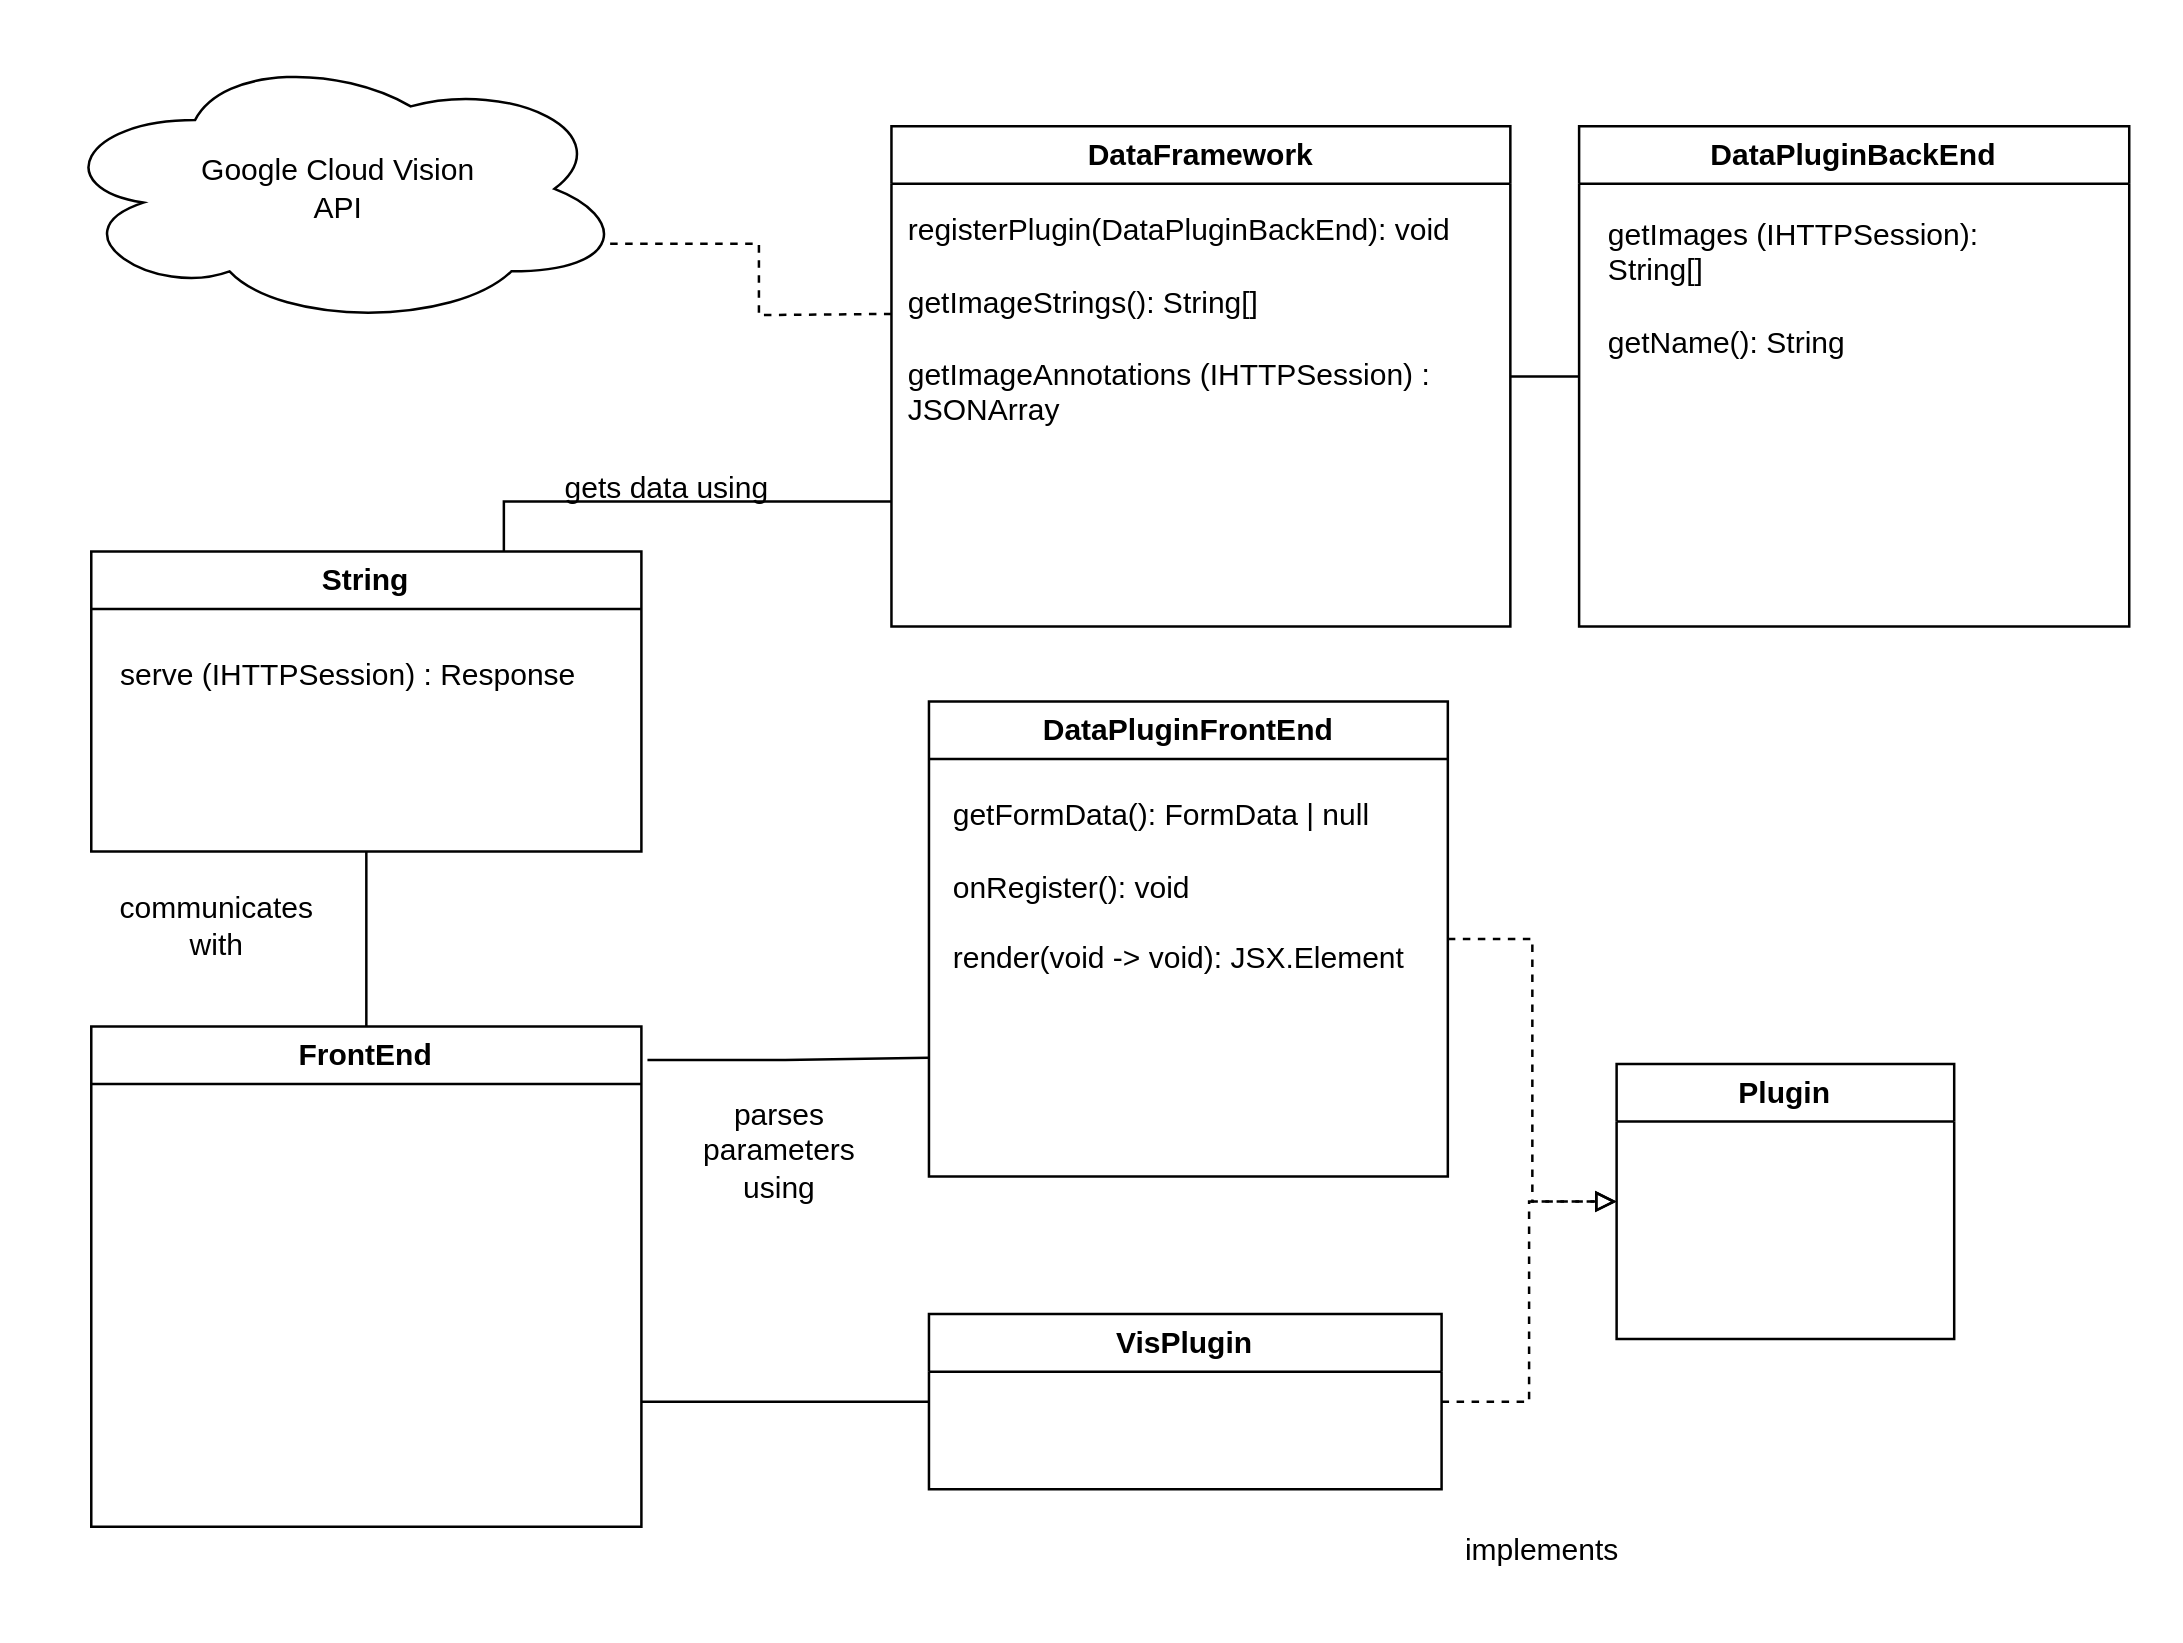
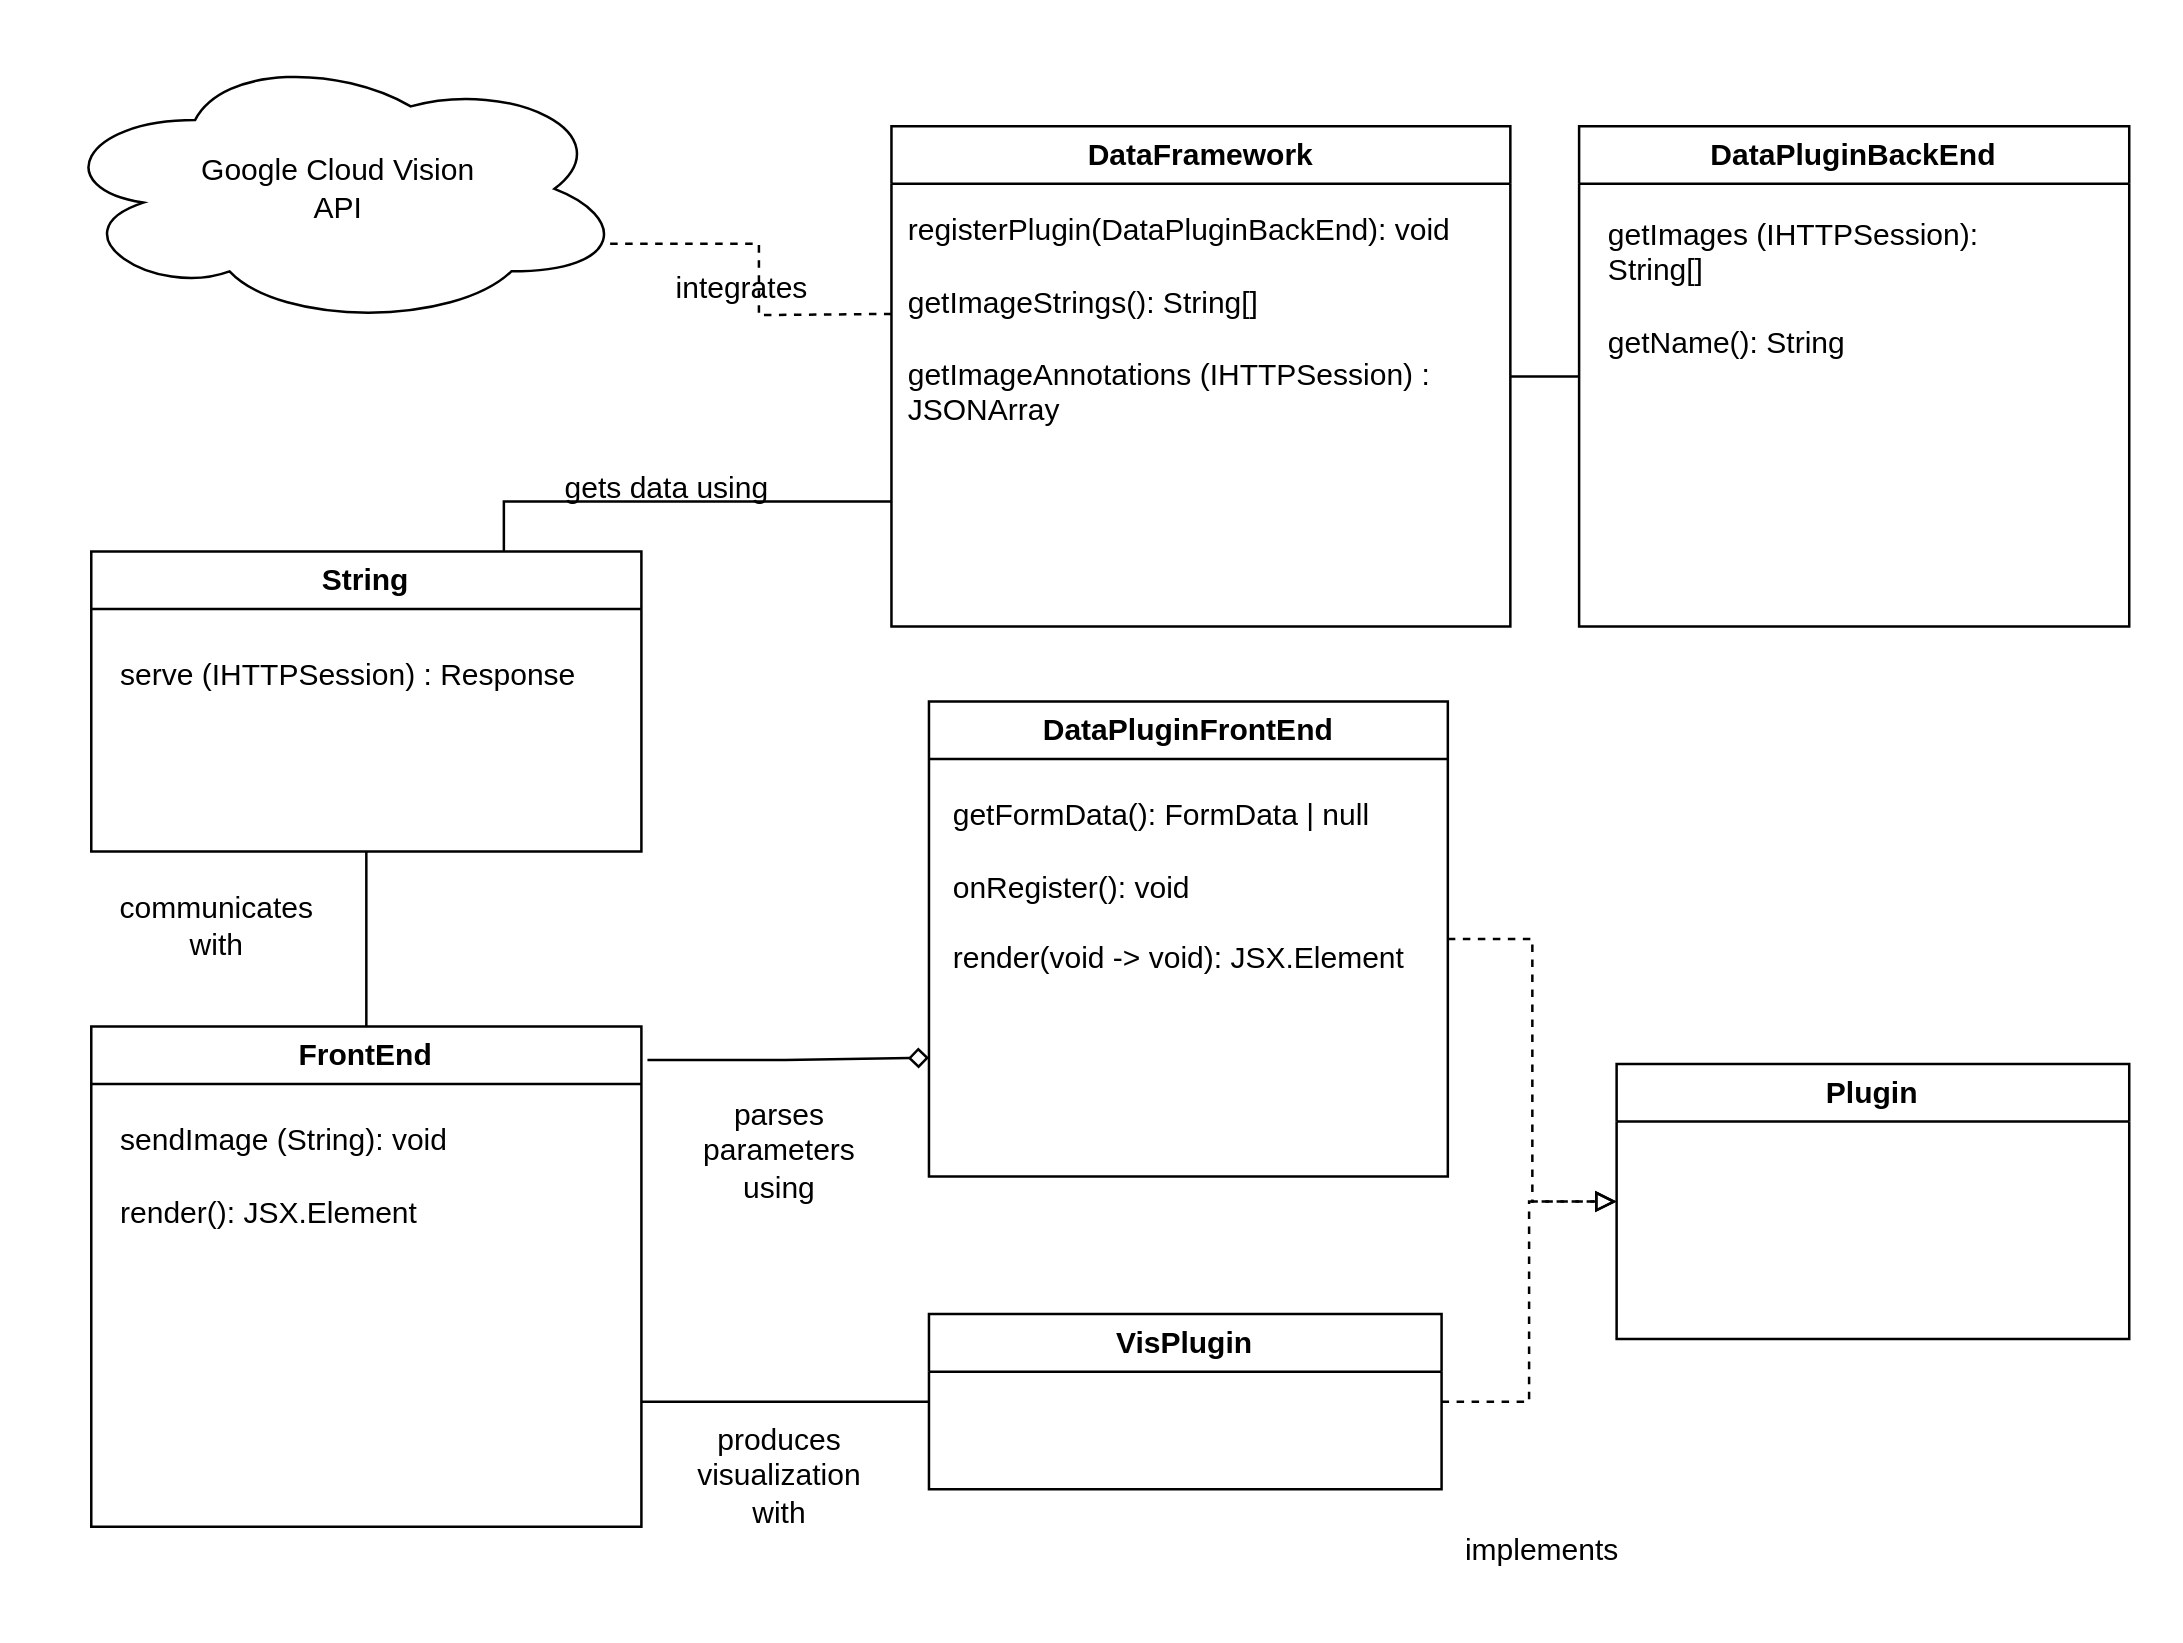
none -> (741, 289)
(916, 1058) -> (908, 1058)
none -> (304, 1176)
(1785, 1201) -> (1873, 1201)
none -> (779, 1476)
